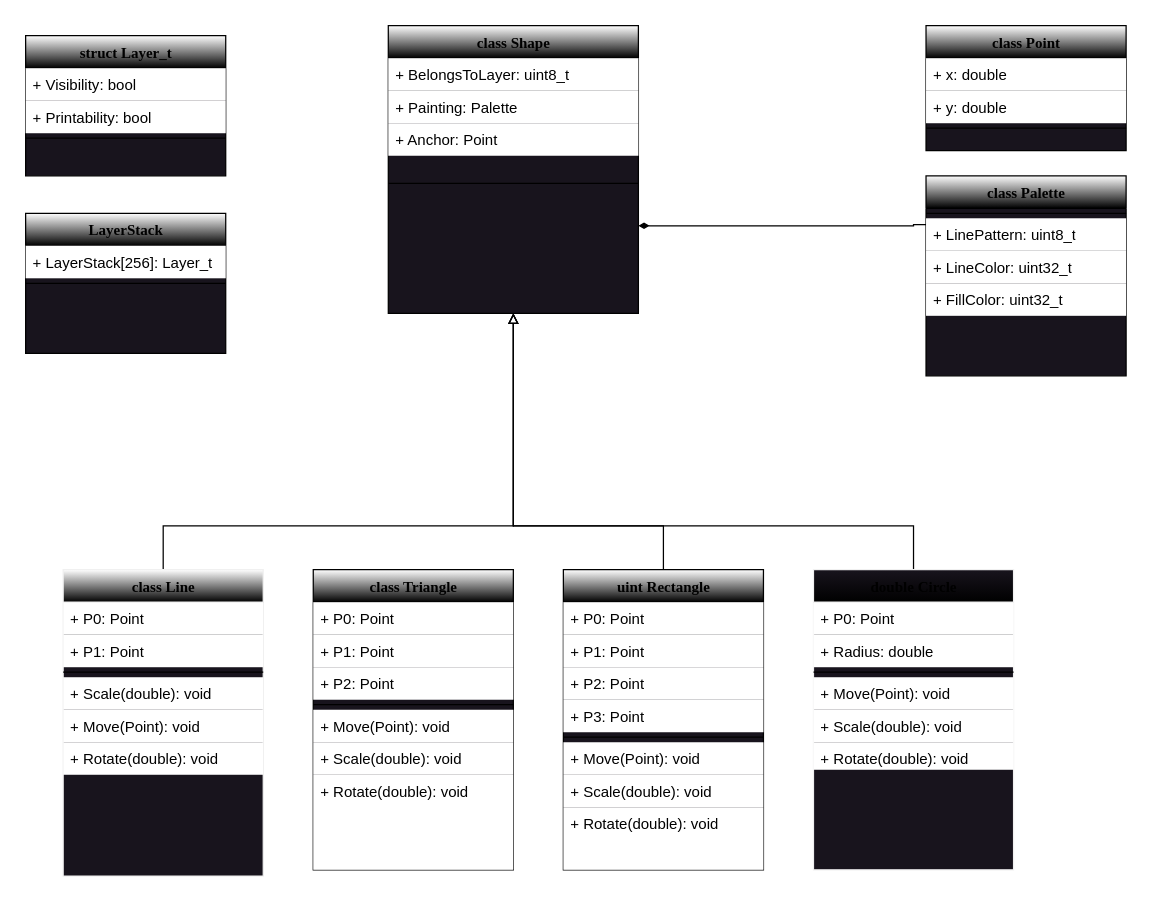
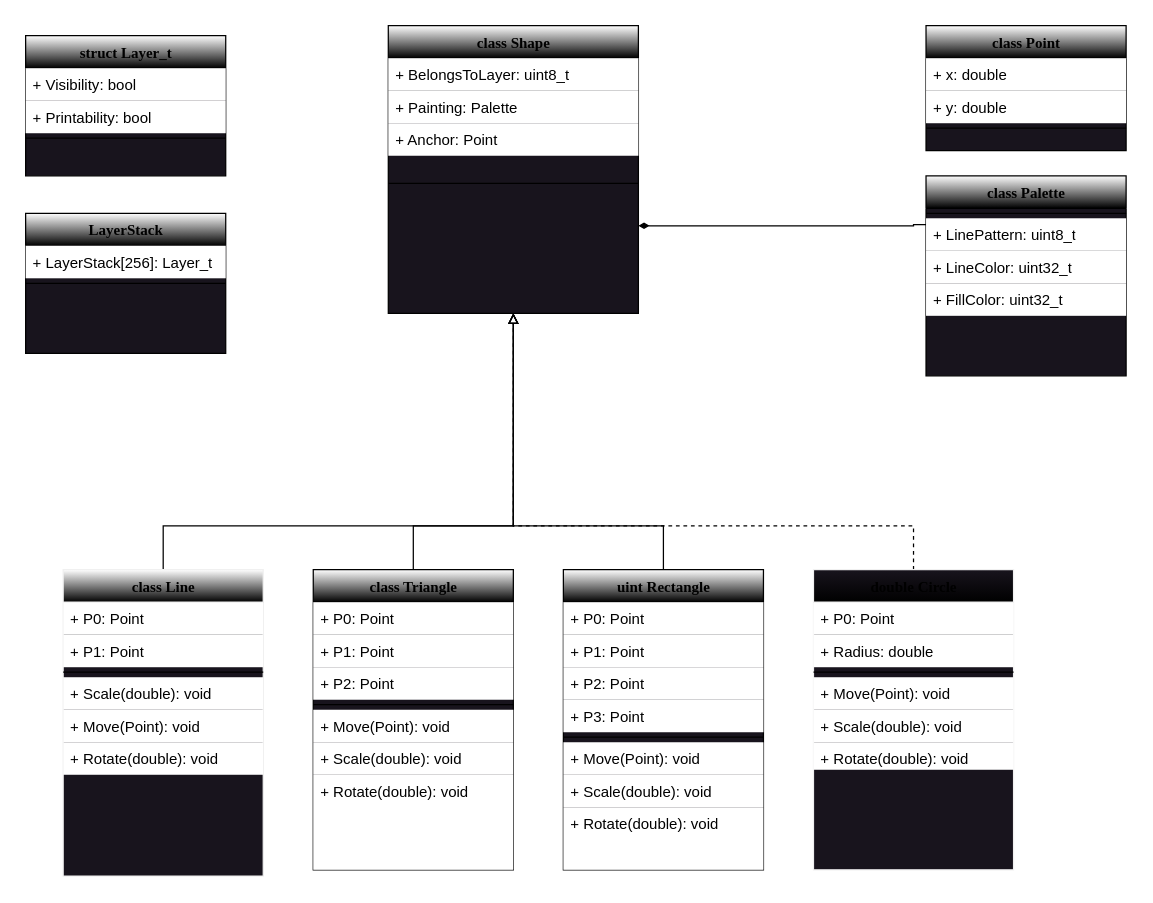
(810, 526) -> (810, 526)
none -> (413, 549)
